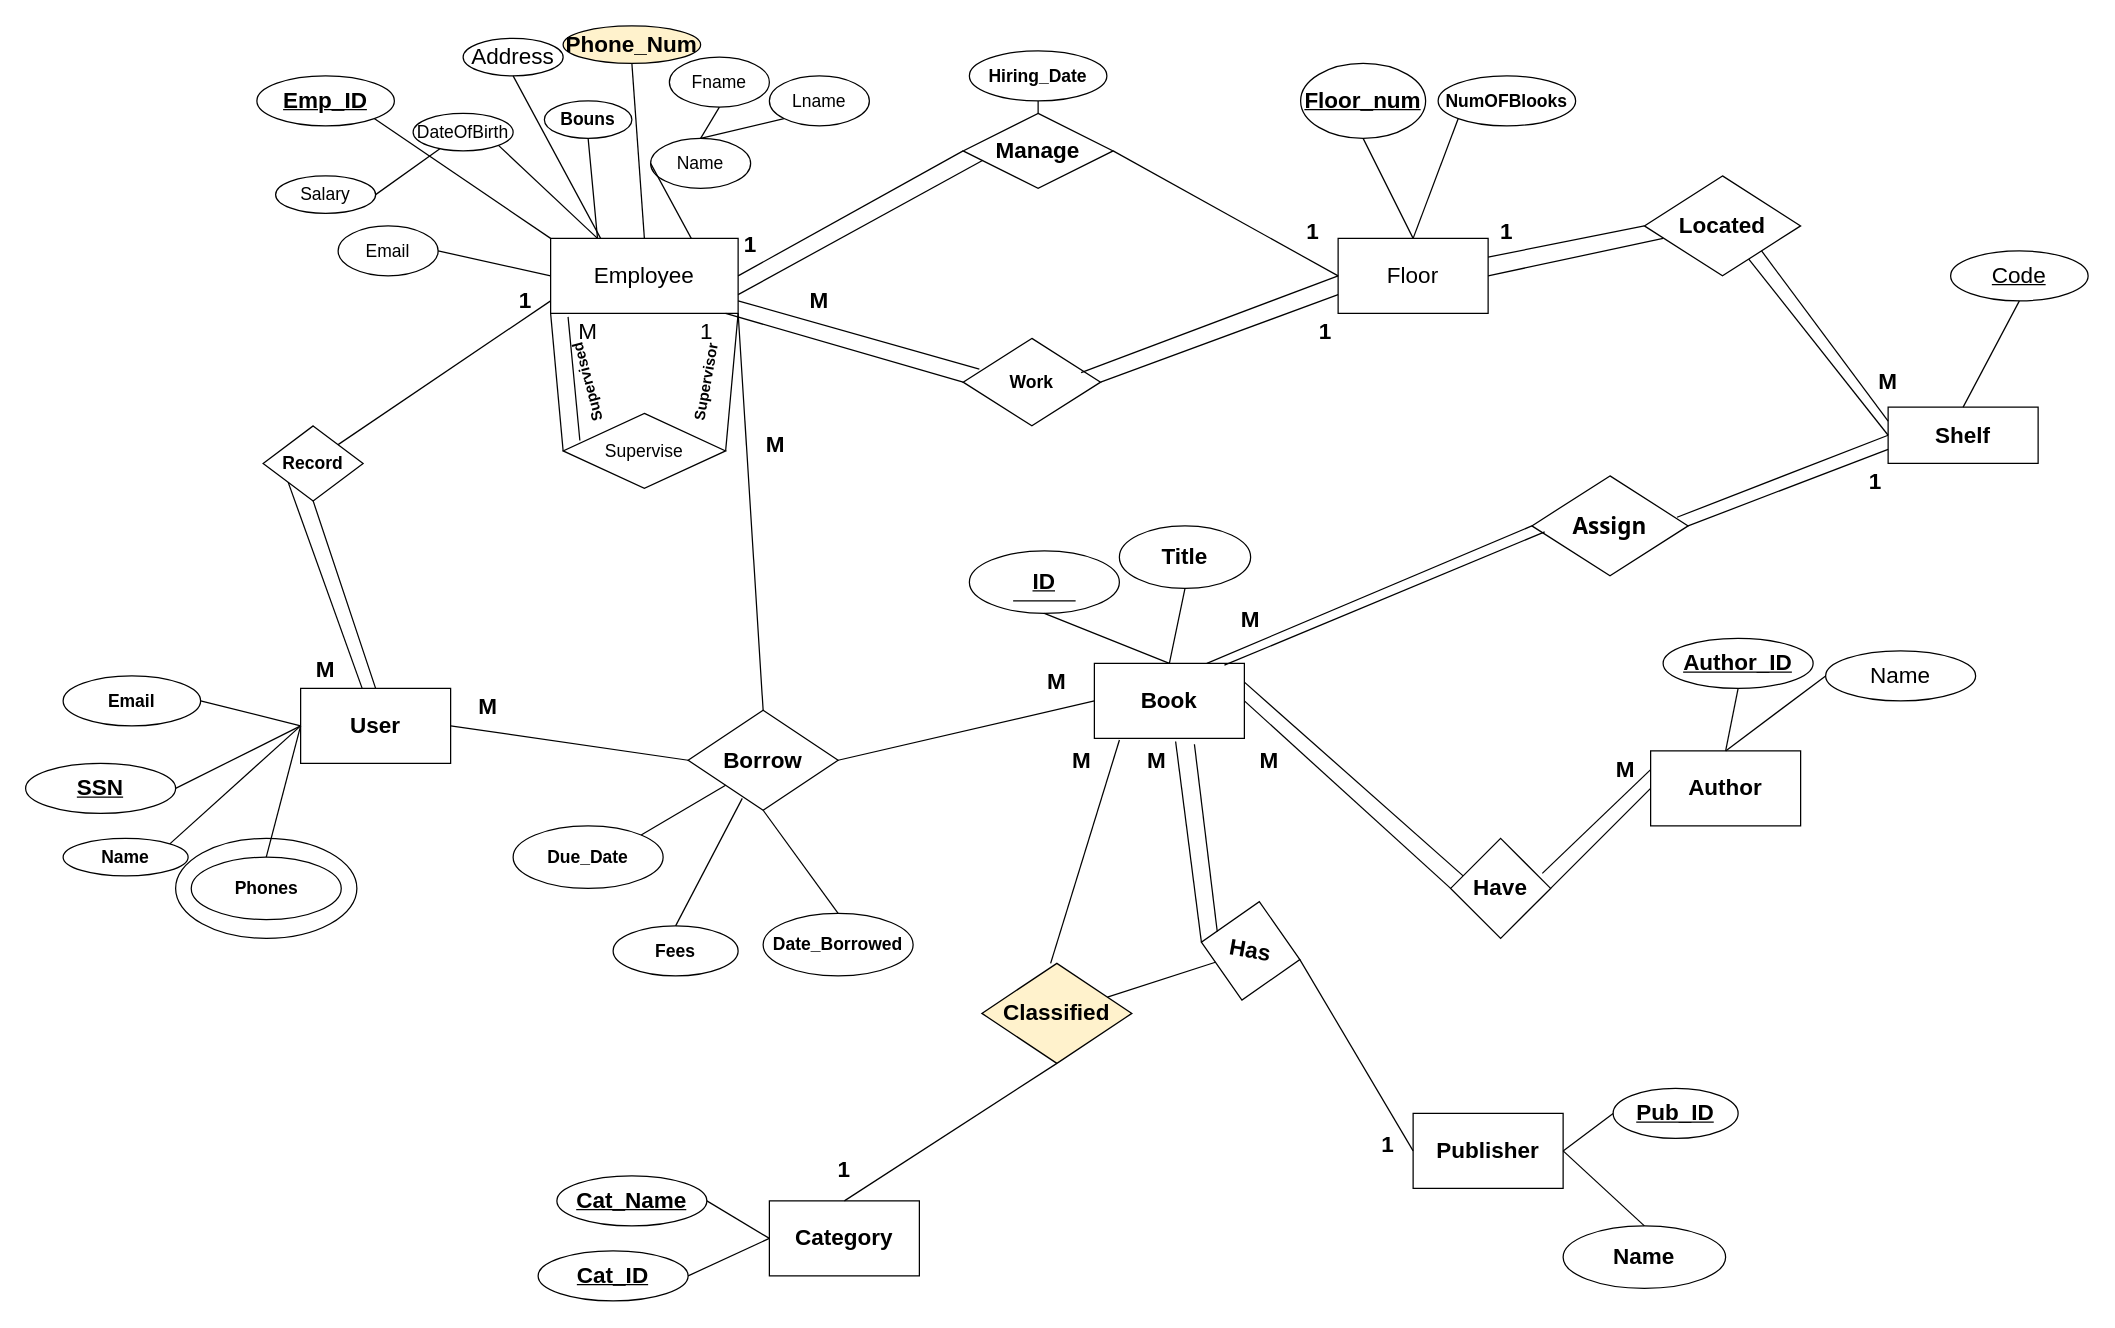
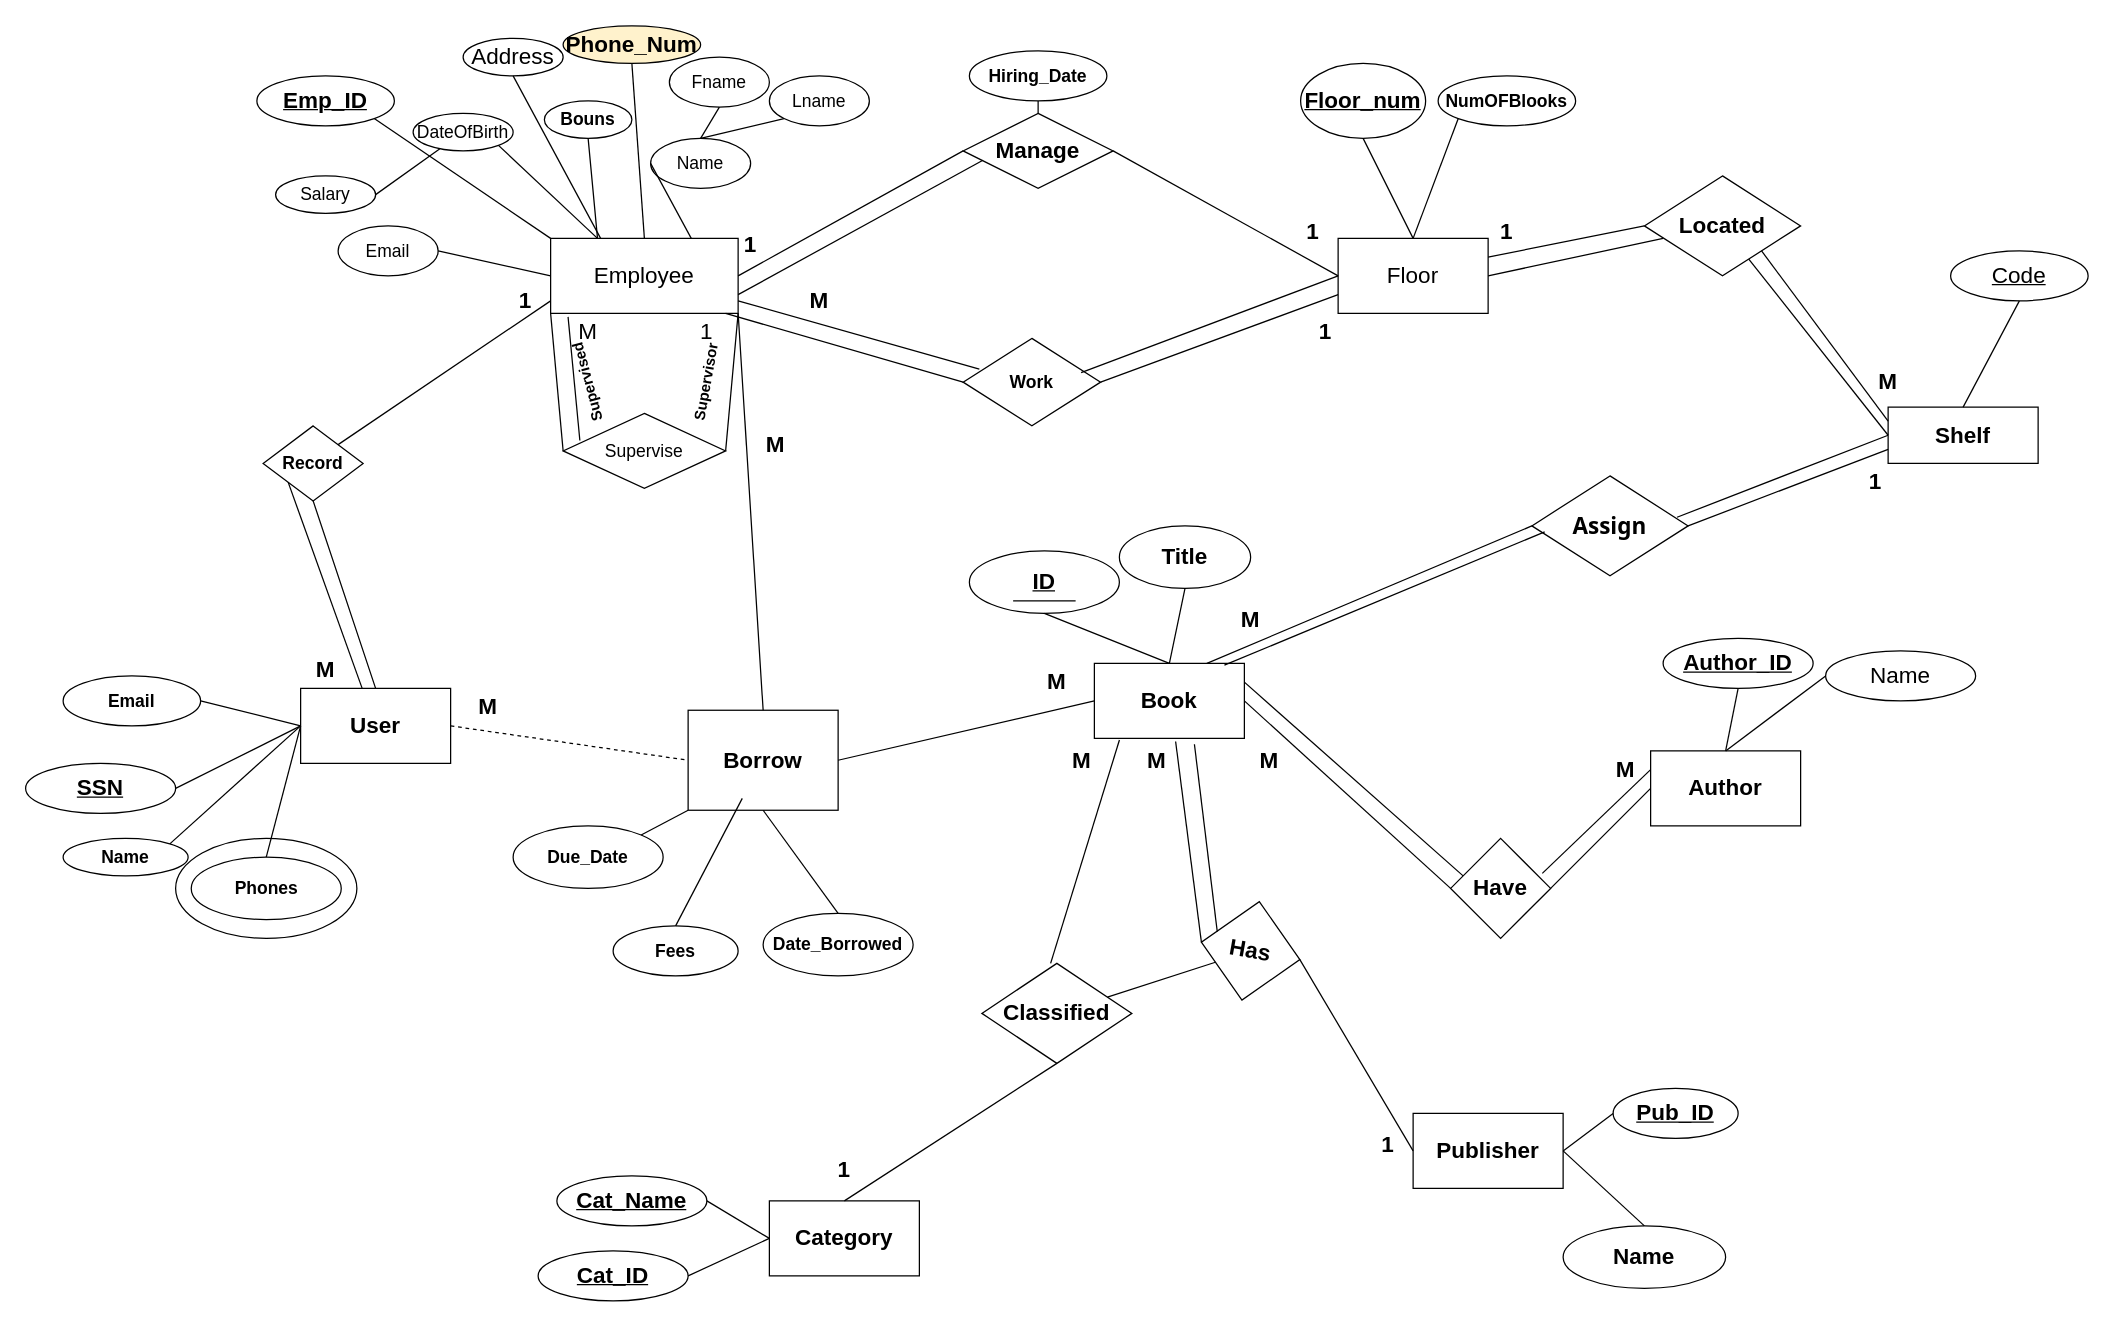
(570, 743) -> (570, 743)
(763, 760) -> (763, 760)
(1057, 1013) -> (1057, 1013)
